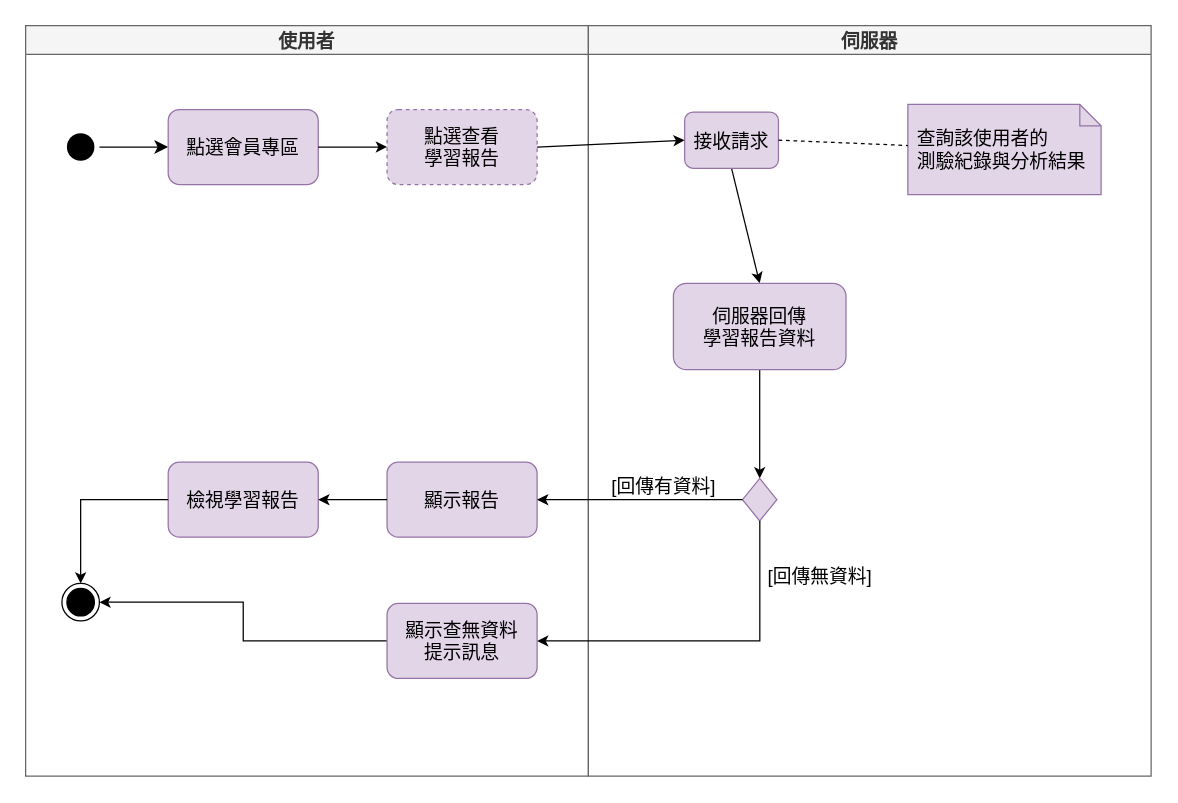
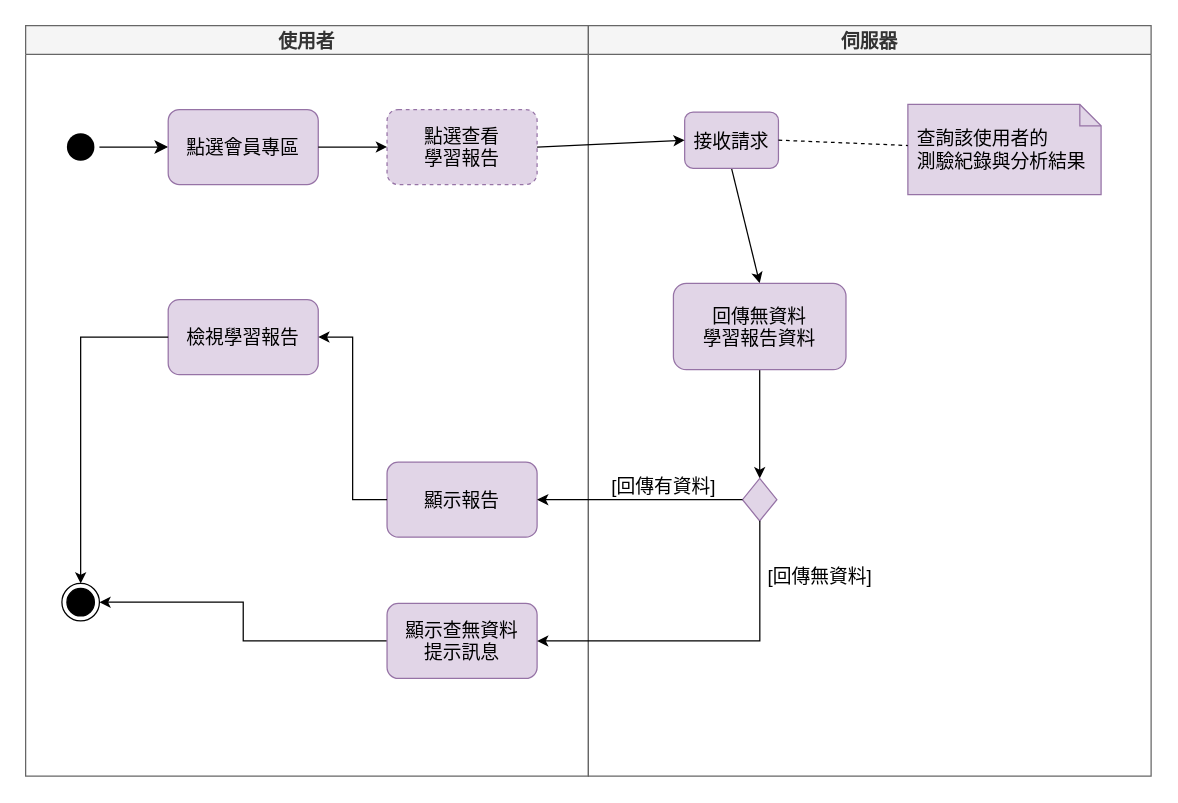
(759, 327) -> (759, 327)
(243, 499) -> (243, 337)
